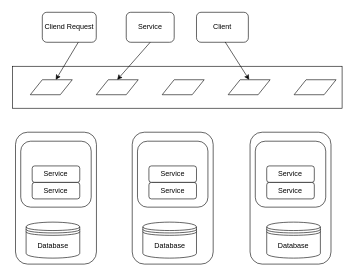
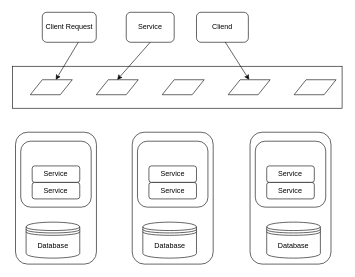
(69, 27) -> (69, 27)
(223, 27) -> (223, 27)
